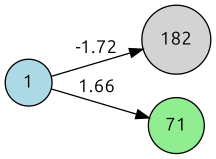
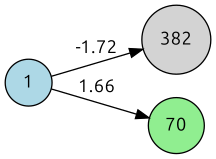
(176, 40) -> (176, 40)
(176, 126) -> (176, 126)
